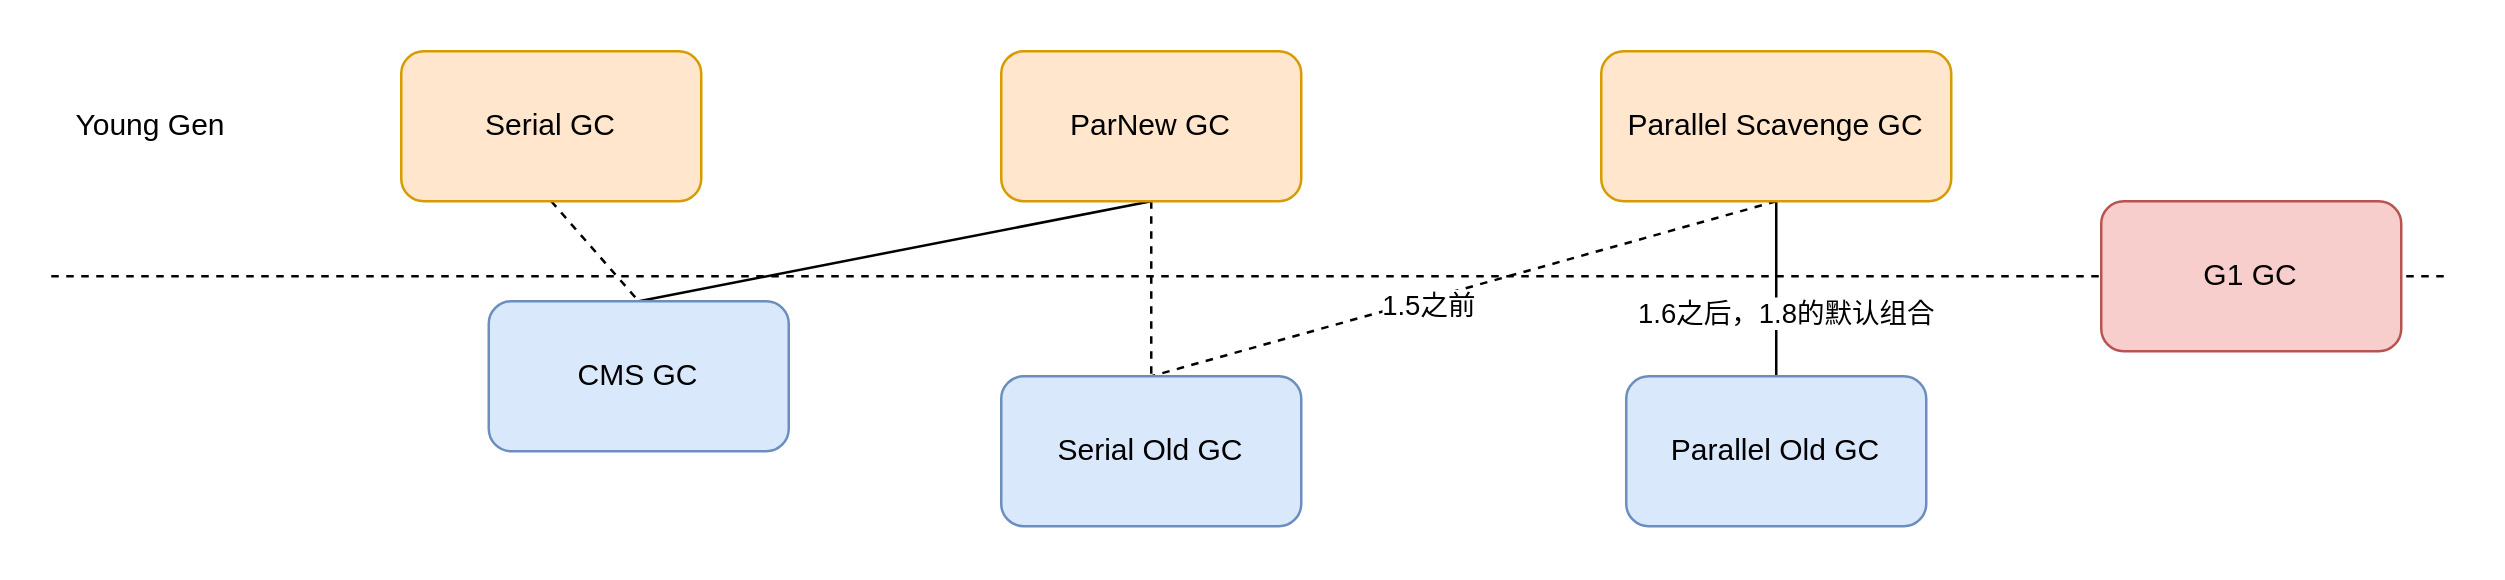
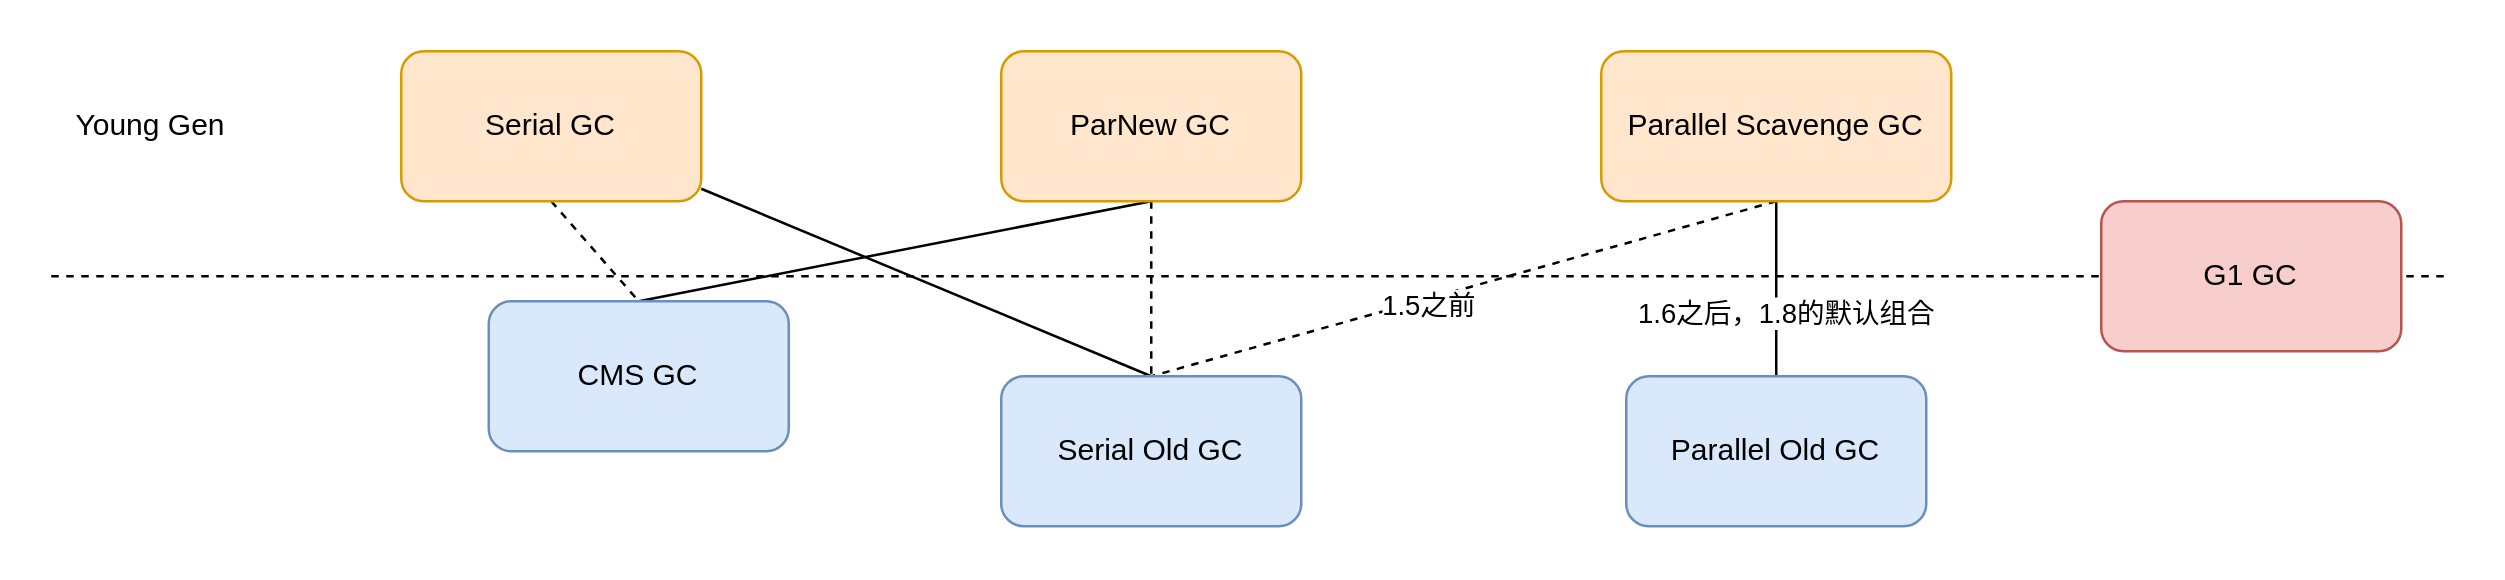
none -> (1034, 327)
